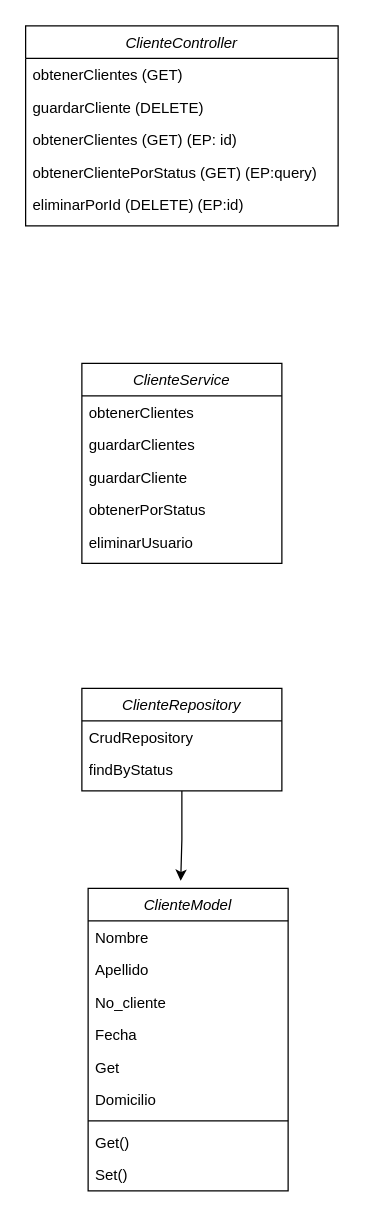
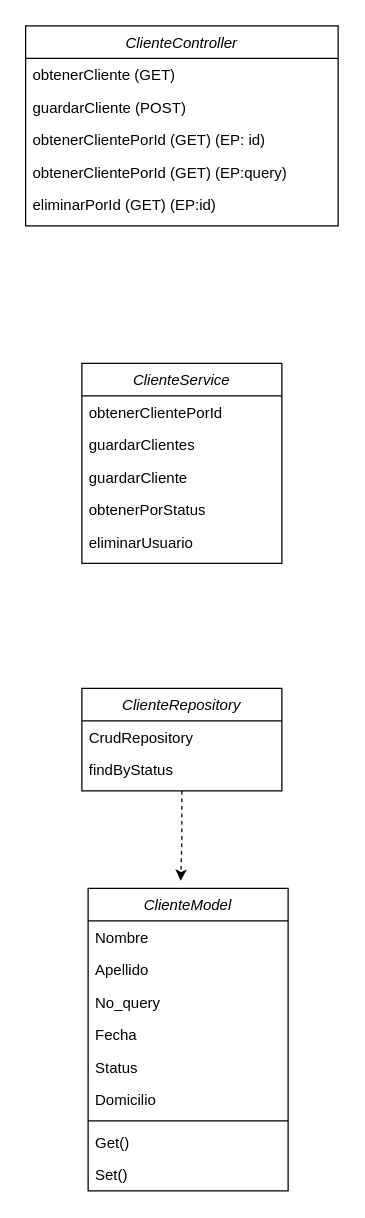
(115, 75) -> (111, 75)
(123, 108) -> (115, 108)
(145, 140) -> (162, 140)
(191, 173) -> (174, 173)
(145, 205) -> (132, 205)
(148, 413) -> (165, 413)
(182, 832) -> (182, 832)
(133, 1003) -> (129, 1003)
(108, 1068) -> (120, 1068)
